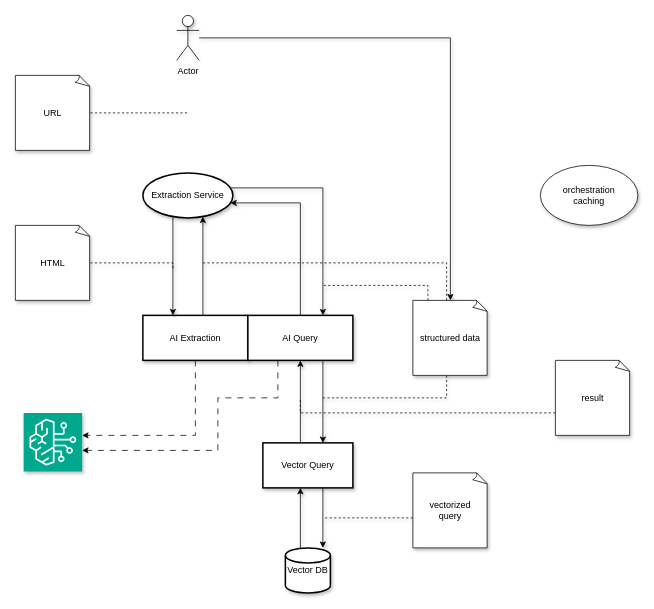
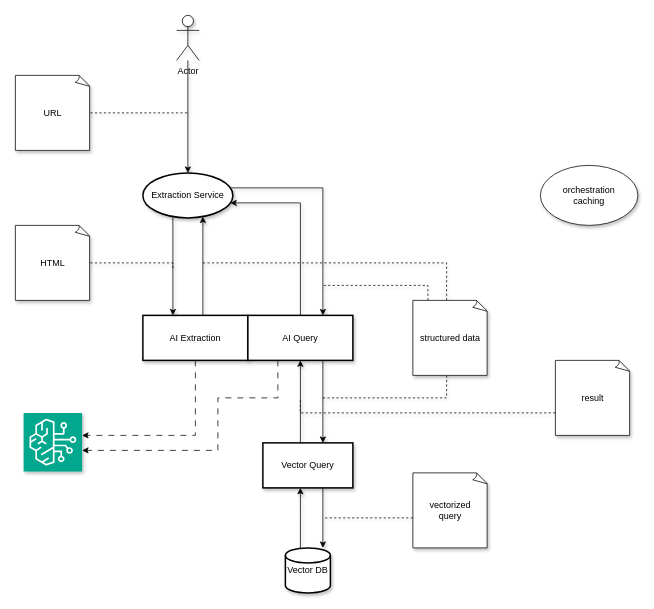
(450, 165) -> (188, 166)
